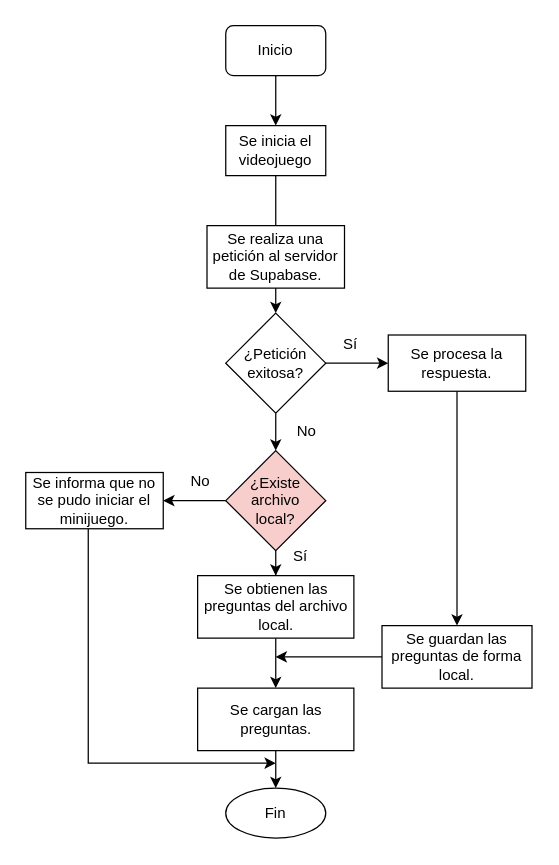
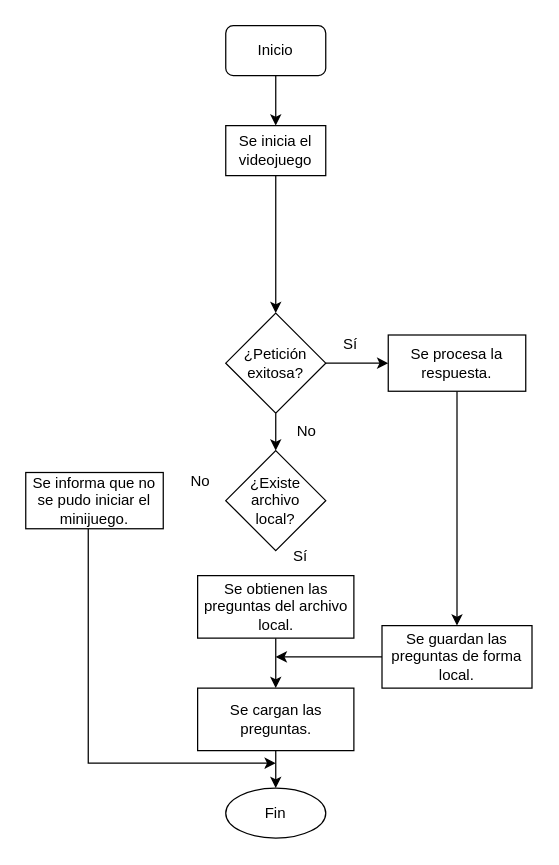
(276, 257) -> none
(198, 501) -> none
(276, 501) -> (276, 501)
(276, 568) -> none
